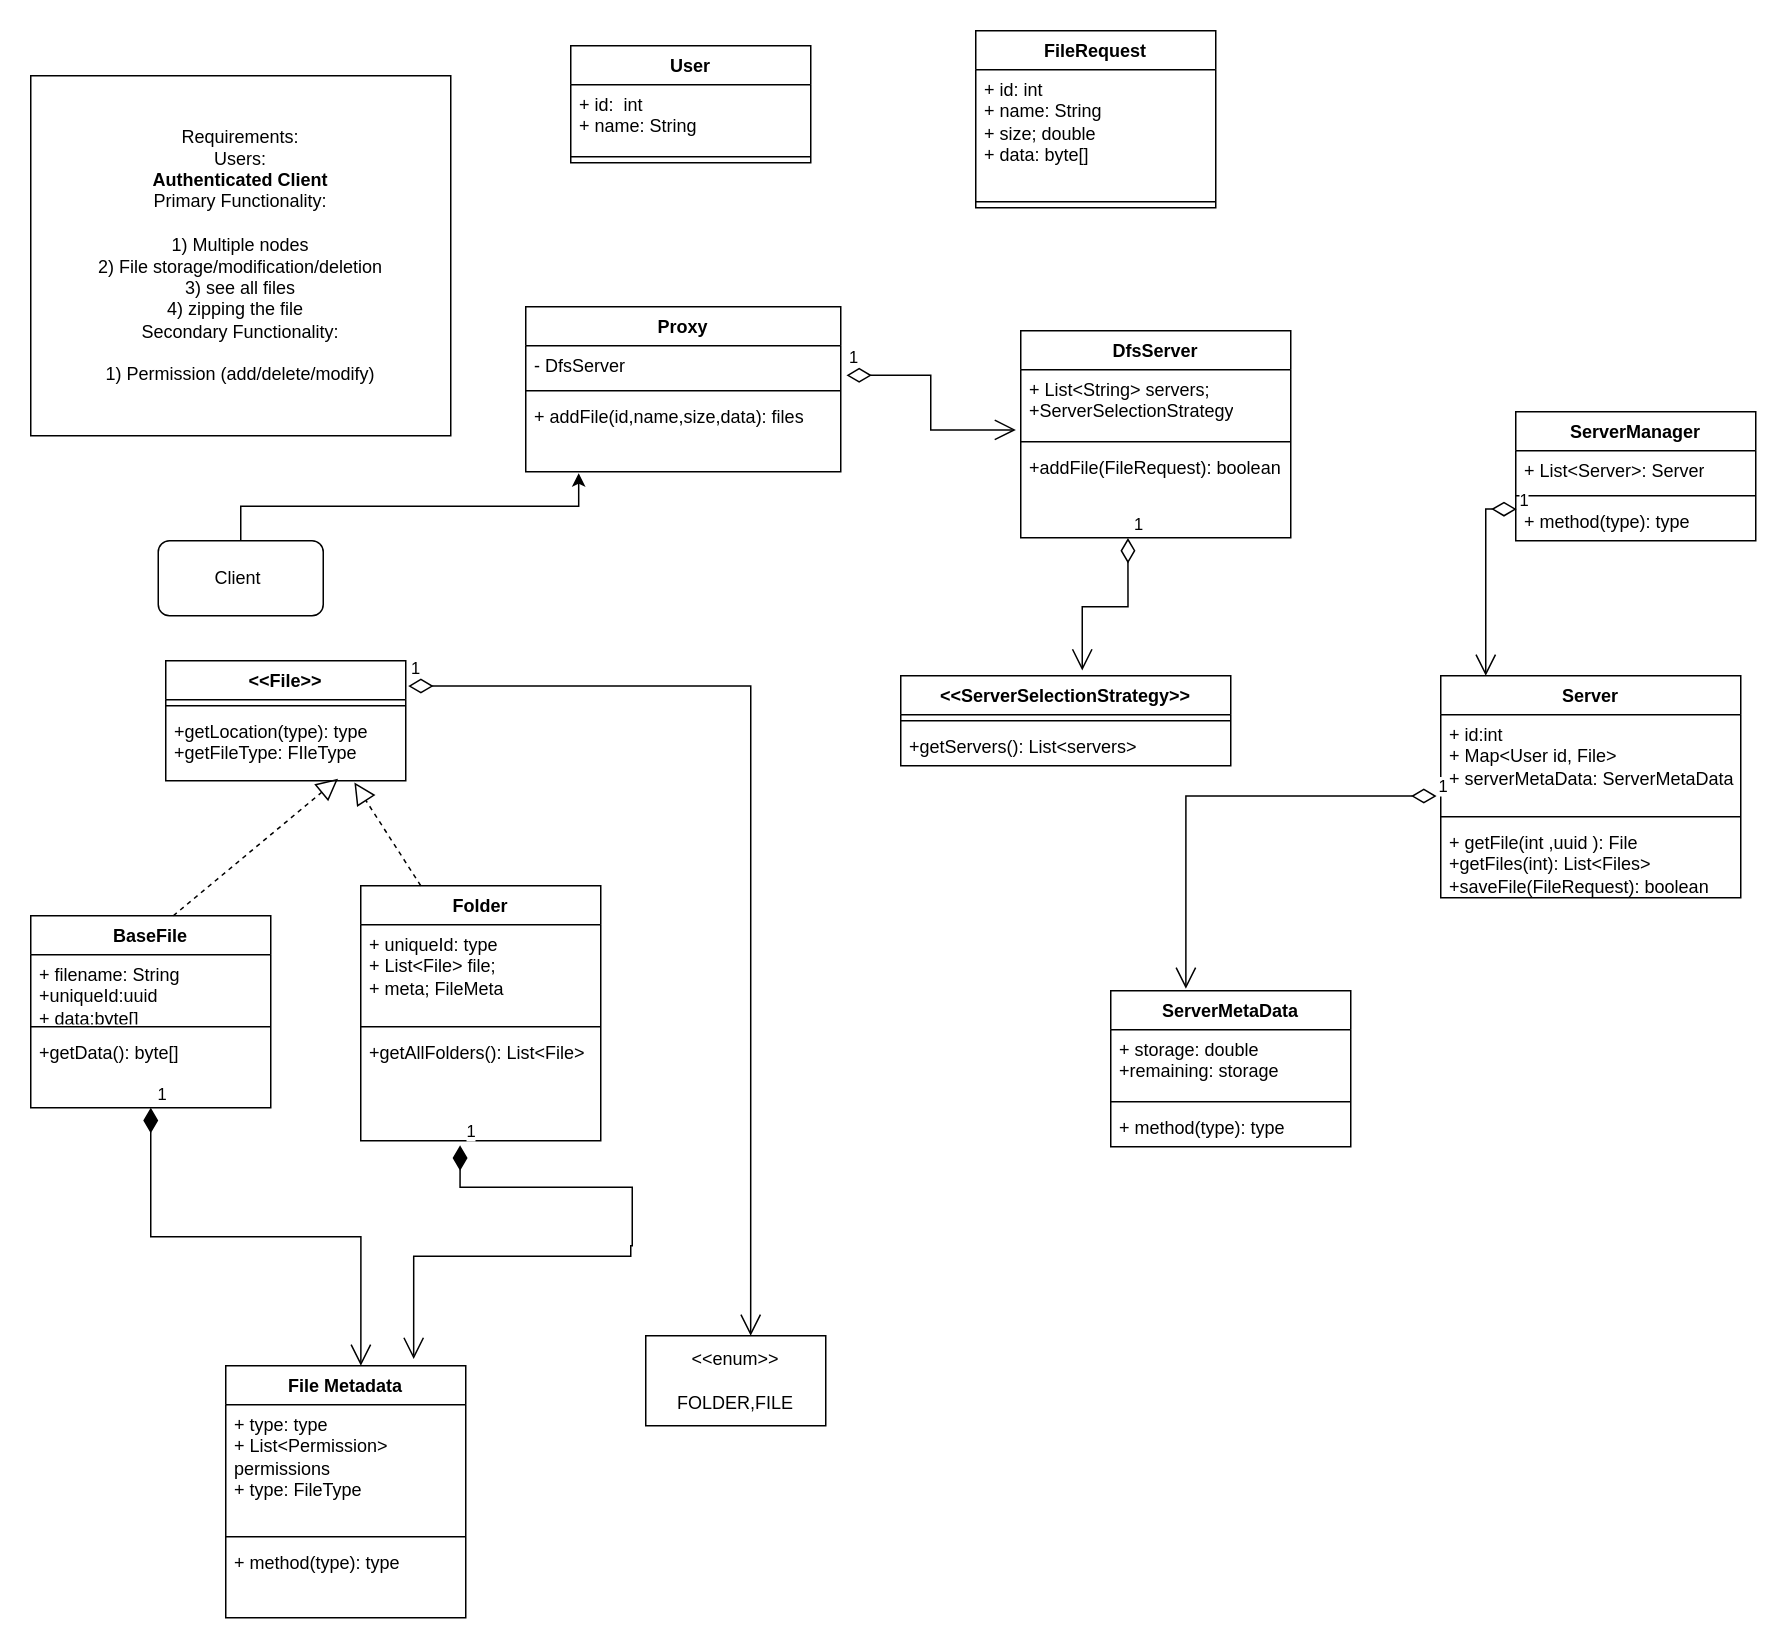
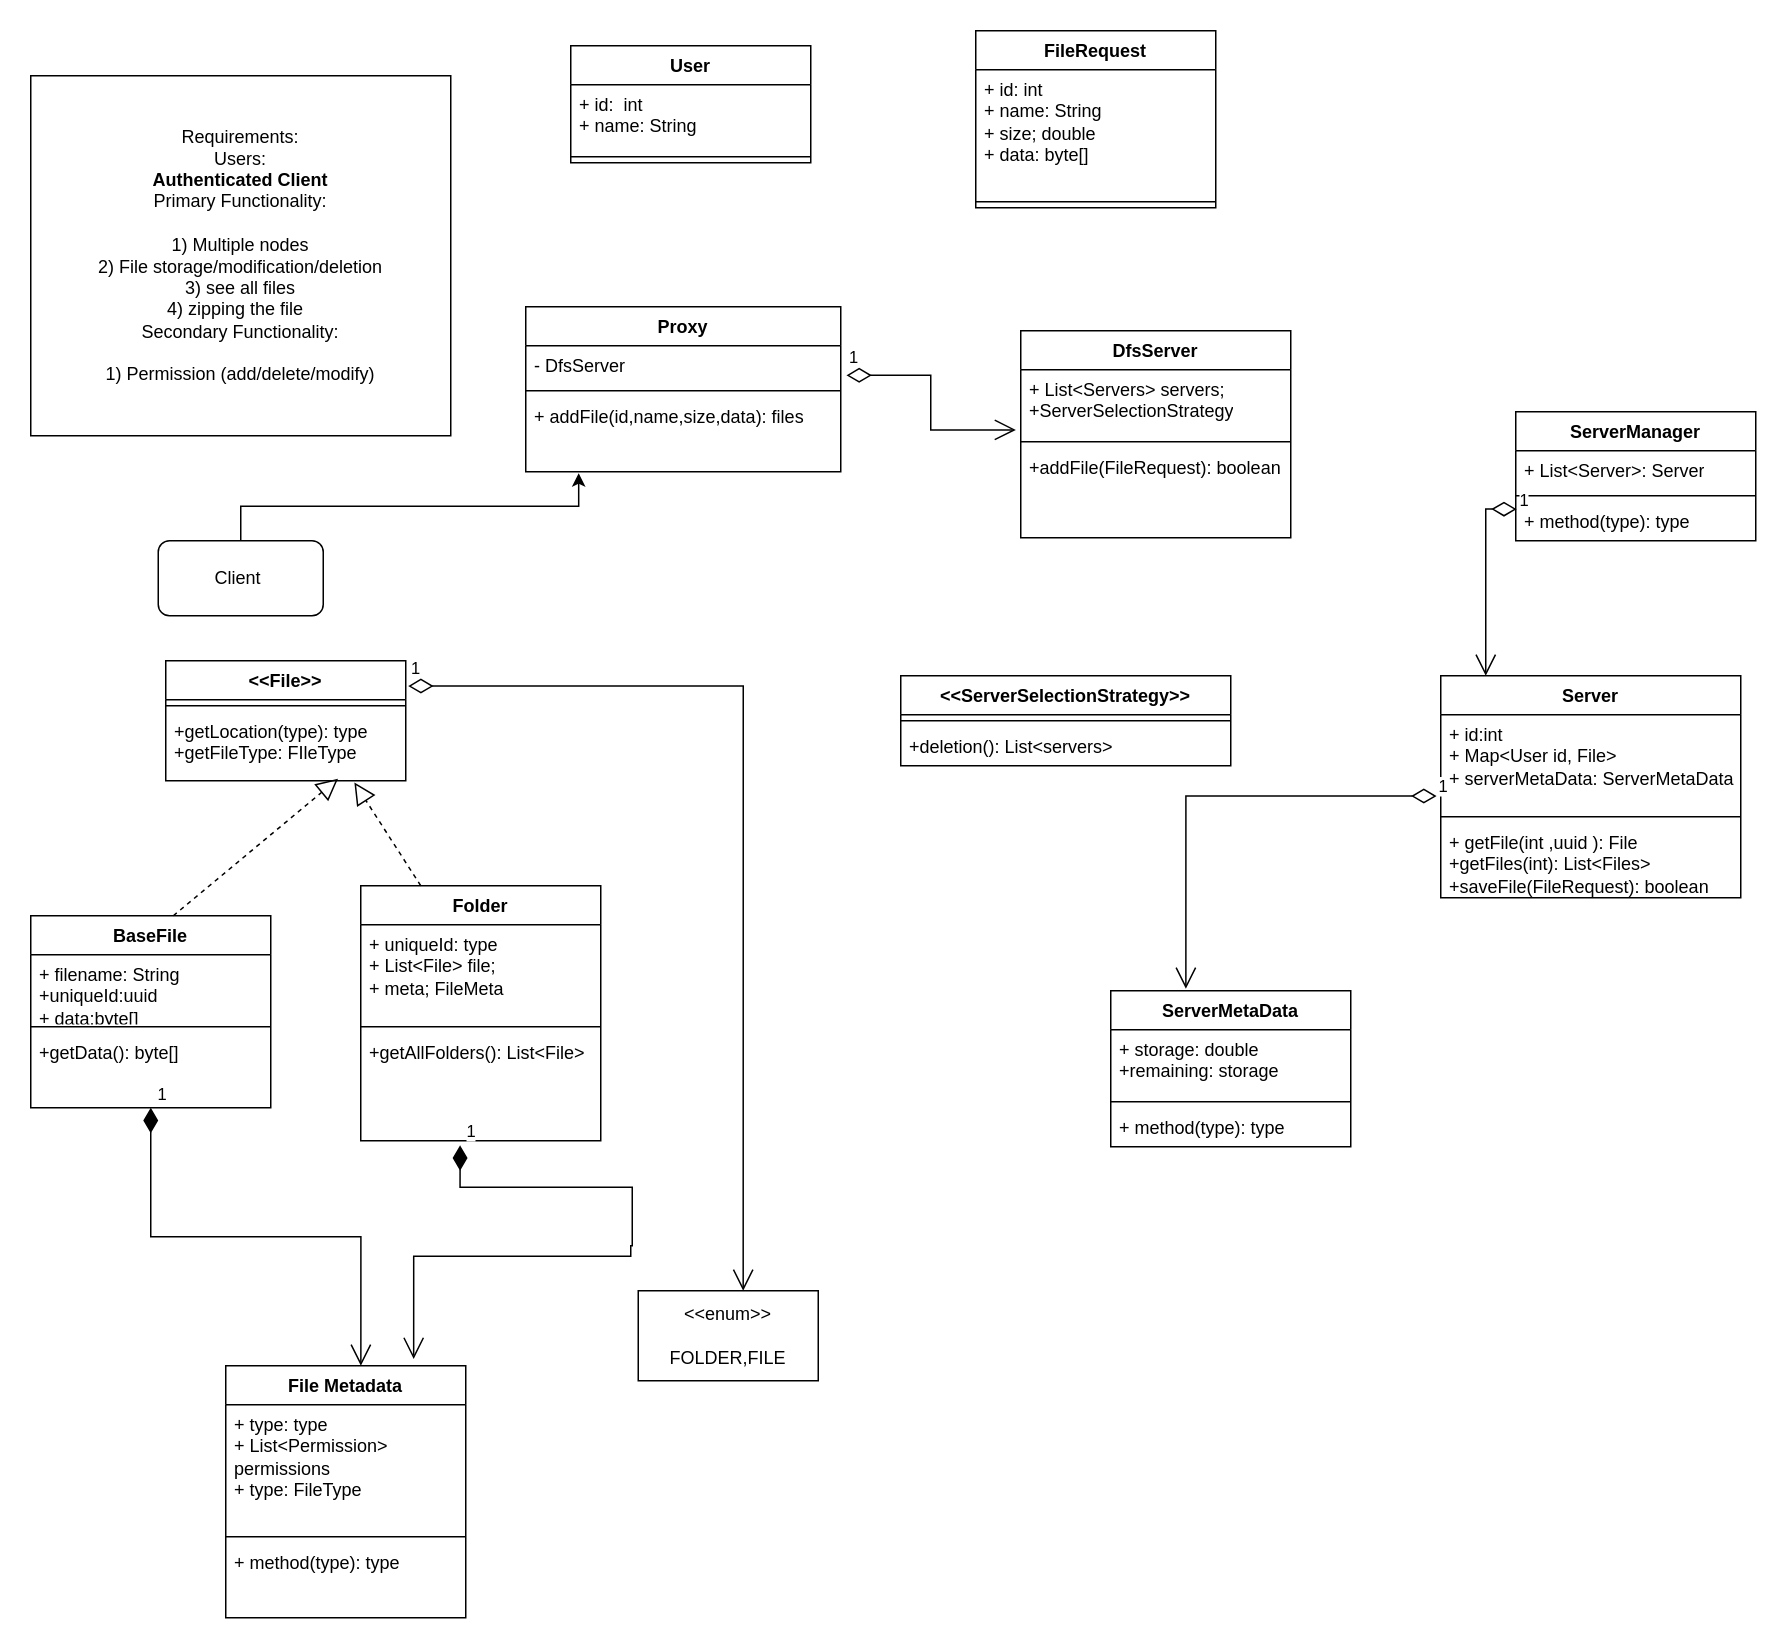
(1146, 402) -> (1146, 402)
(1098, 607) -> none
(1044, 748) -> (1029, 748)
(736, 1381) -> (728, 1336)
